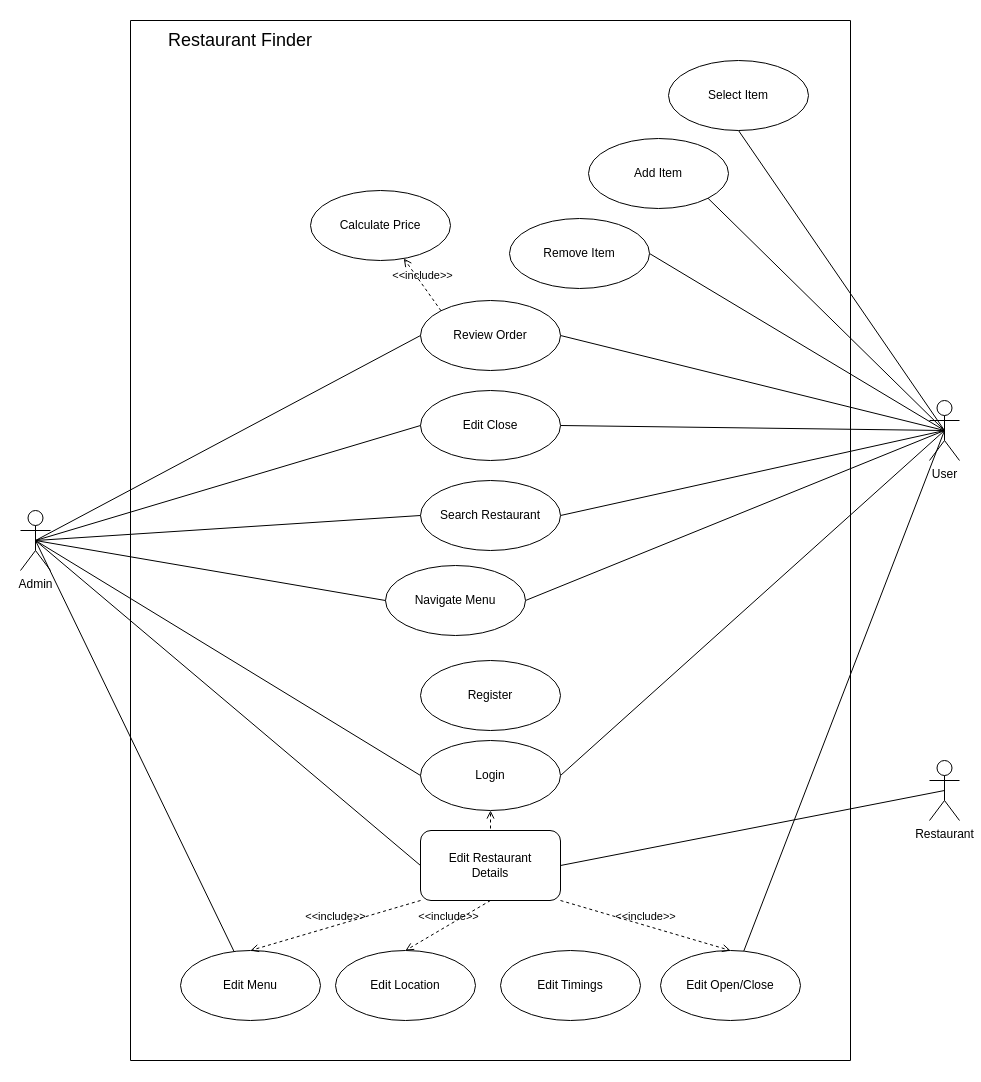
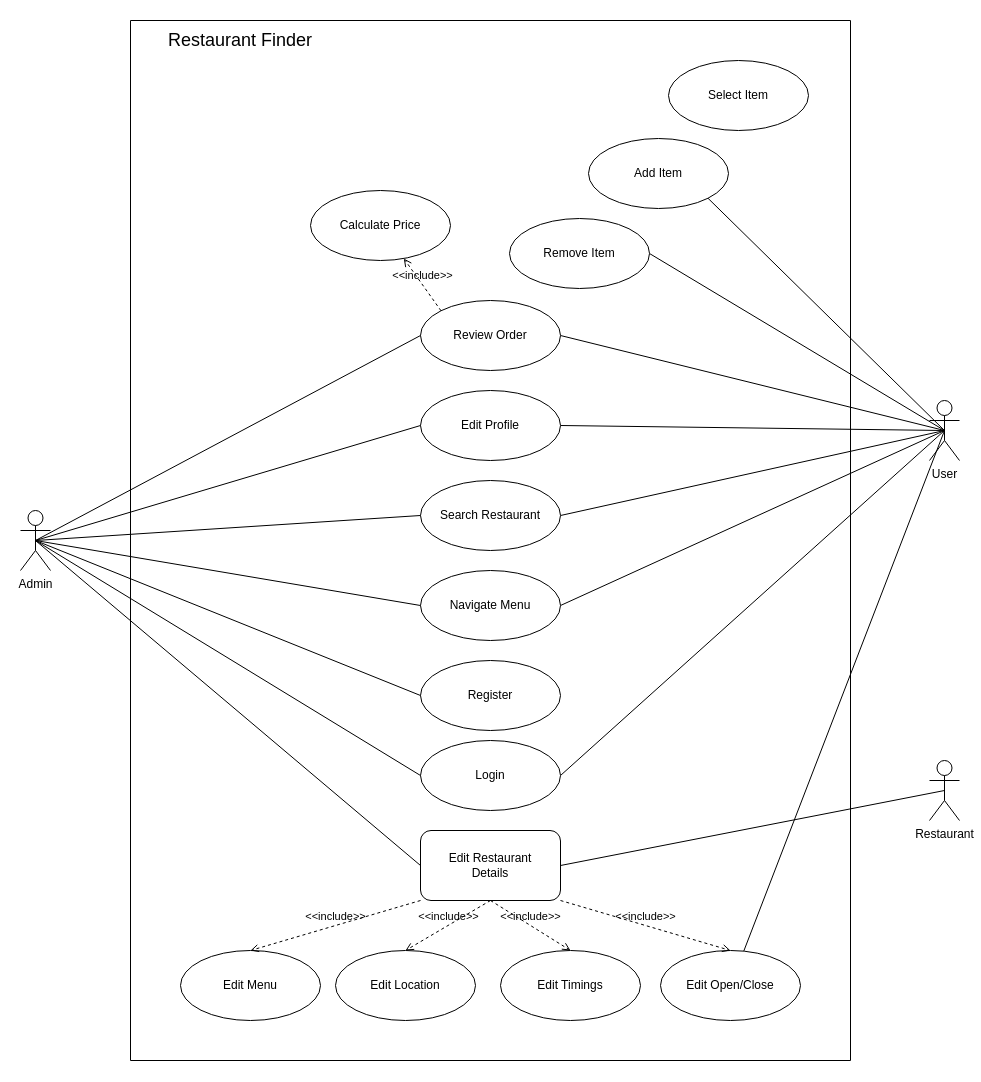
(839, 277) -> none
(491, 426) -> (491, 426)
(456, 601) -> (491, 606)
(491, 821) -> (530, 925)
(183, 845) -> (232, 620)
